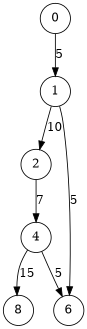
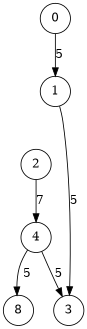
(46, 124) -> none
(27, 274) -> (27, 274)
(69, 310) -> (69, 310)
